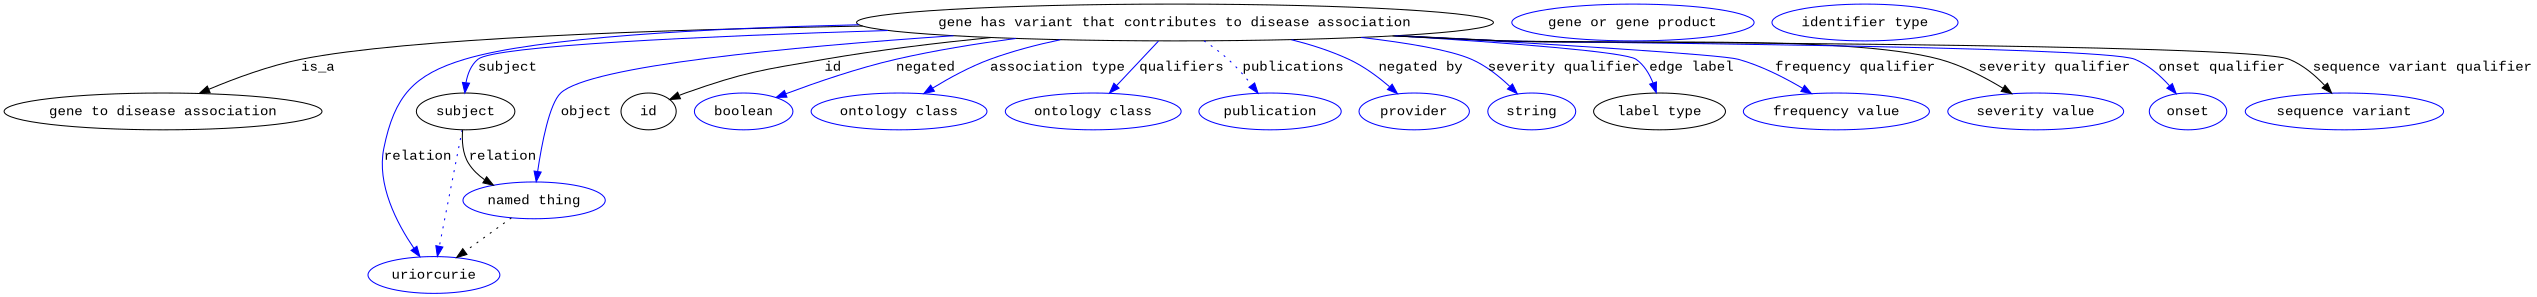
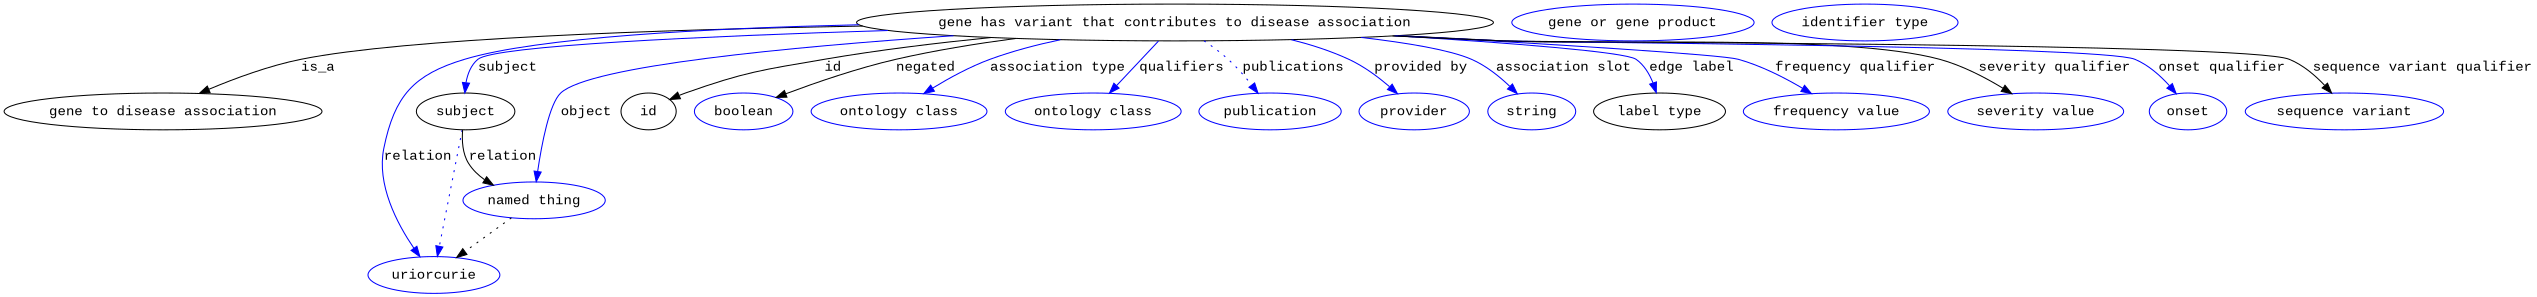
(899, 59) -> (899, 59)
(1421, 67) -> (1421, 67)
(1564, 67) -> (1564, 67)
